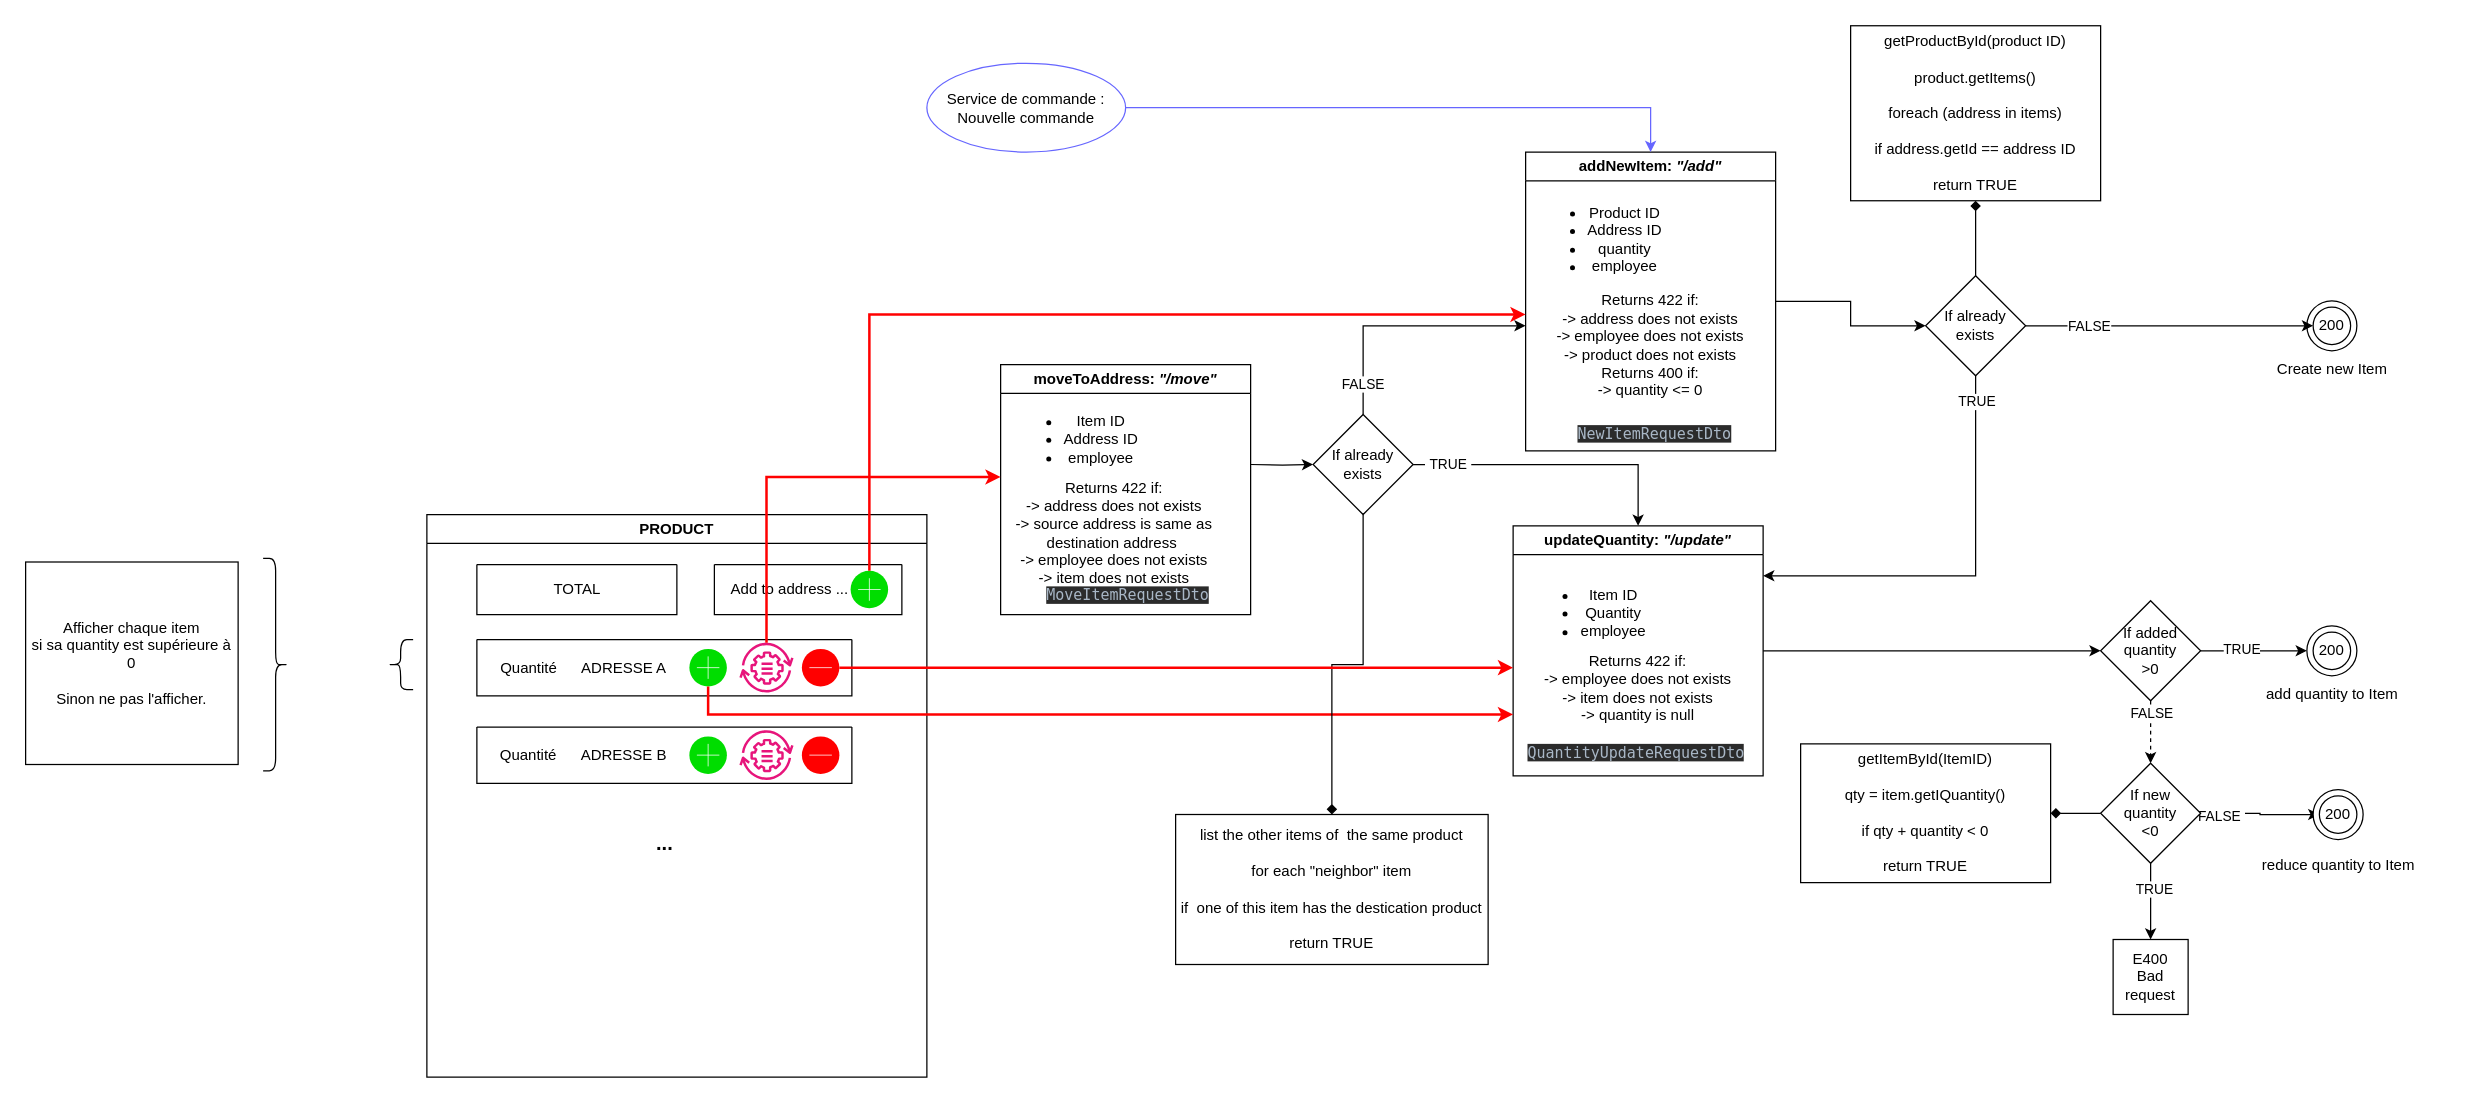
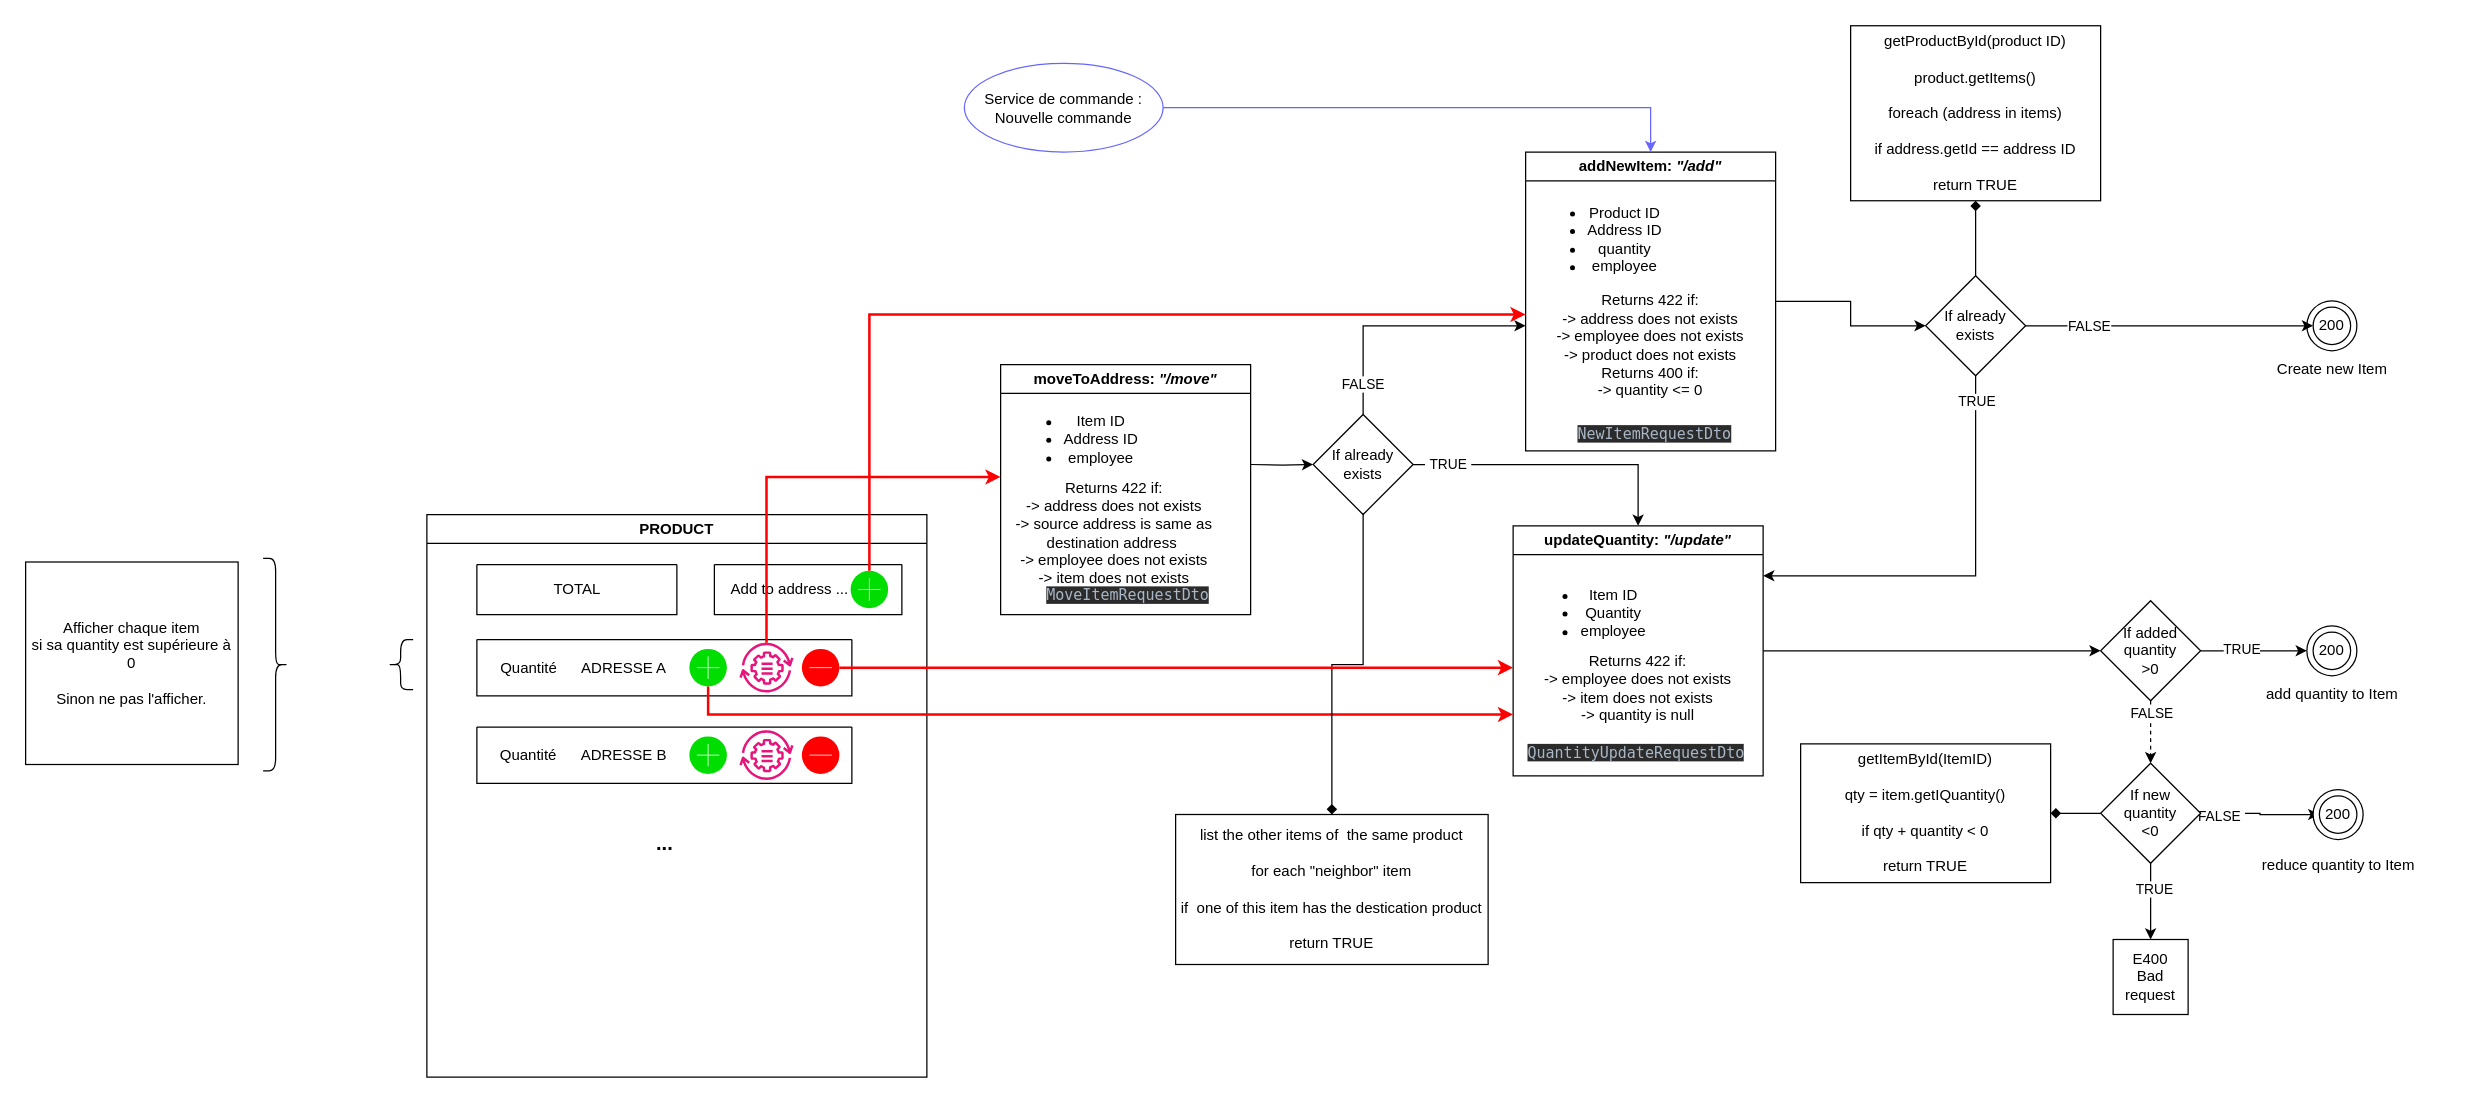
(1026, 108) -> (1064, 108)
